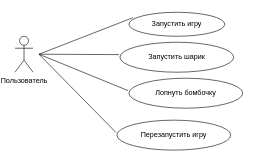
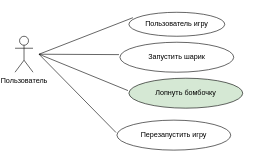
(177, 24) -> (177, 24)
(186, 93) -> (186, 93)
